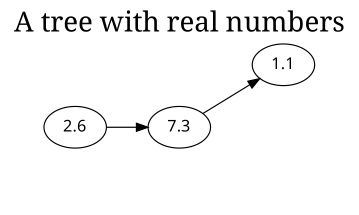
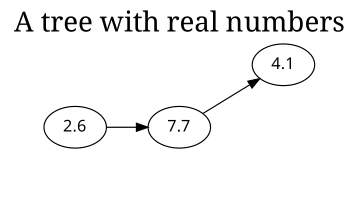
(283, 65) -> (283, 65)
(179, 127) -> (179, 127)
